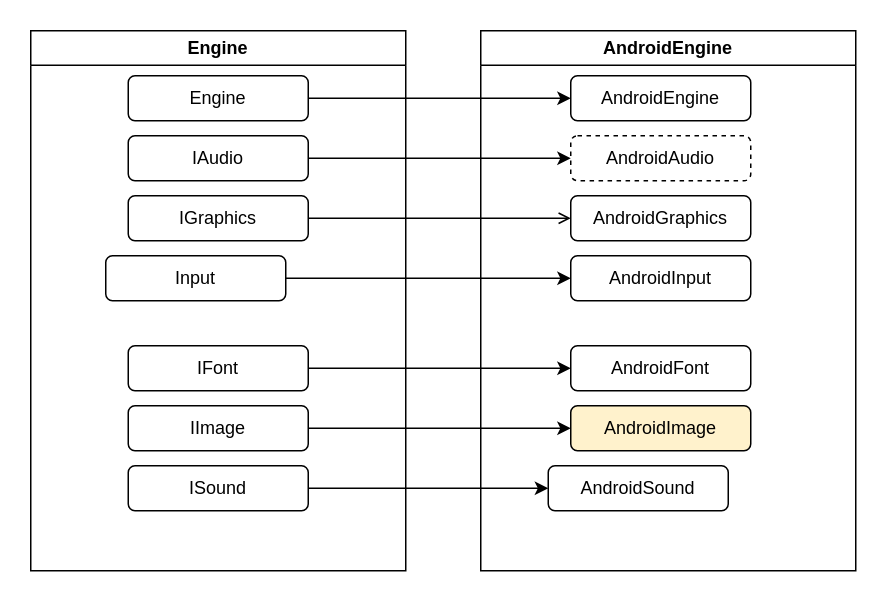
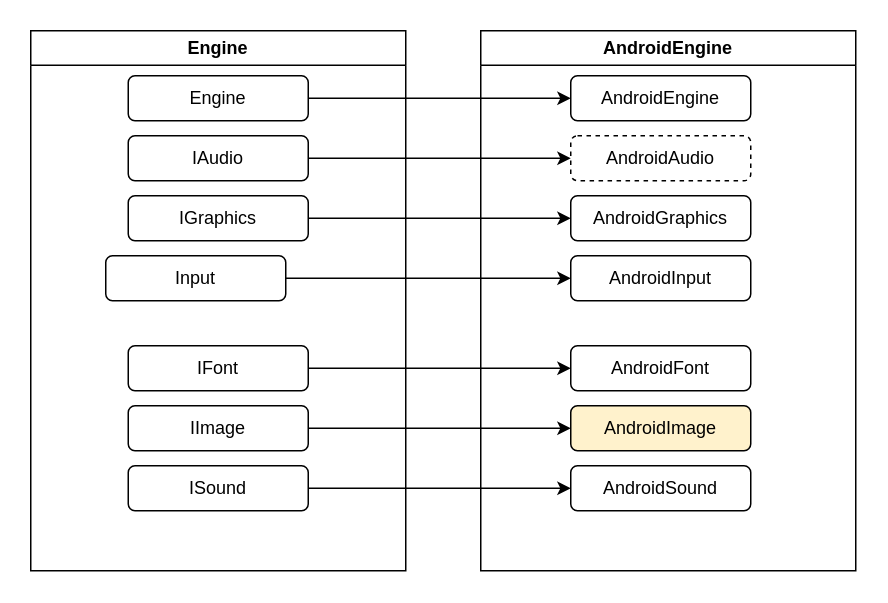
(561, 218) -> (559, 218)
(638, 488) -> (661, 488)
